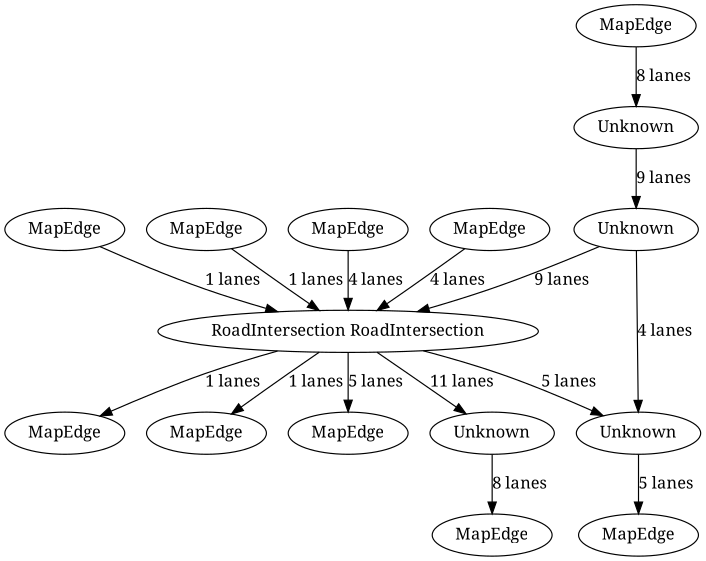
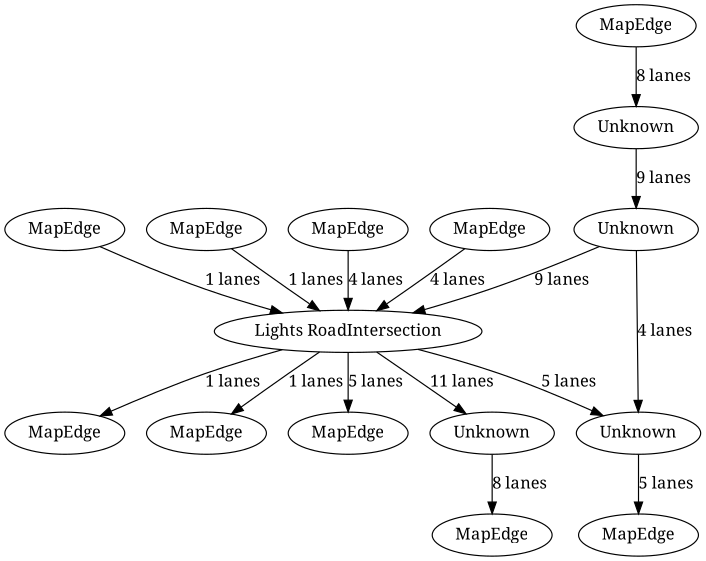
(348, 331) -> (348, 331)
